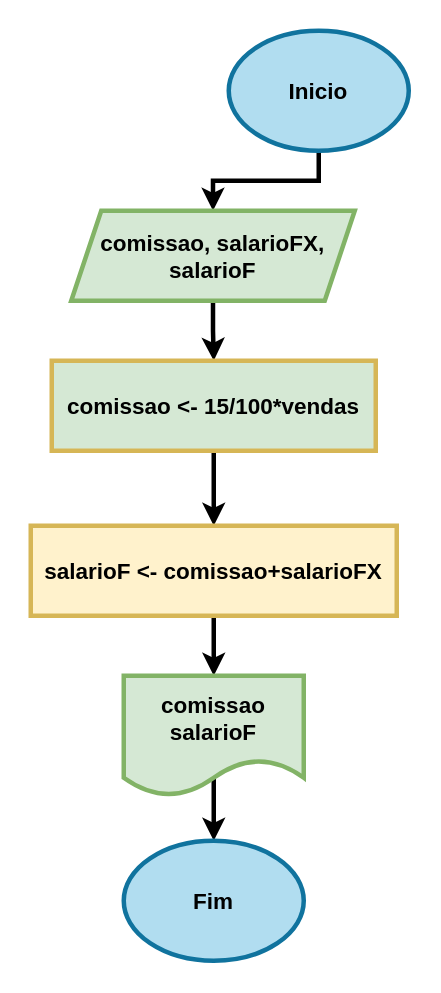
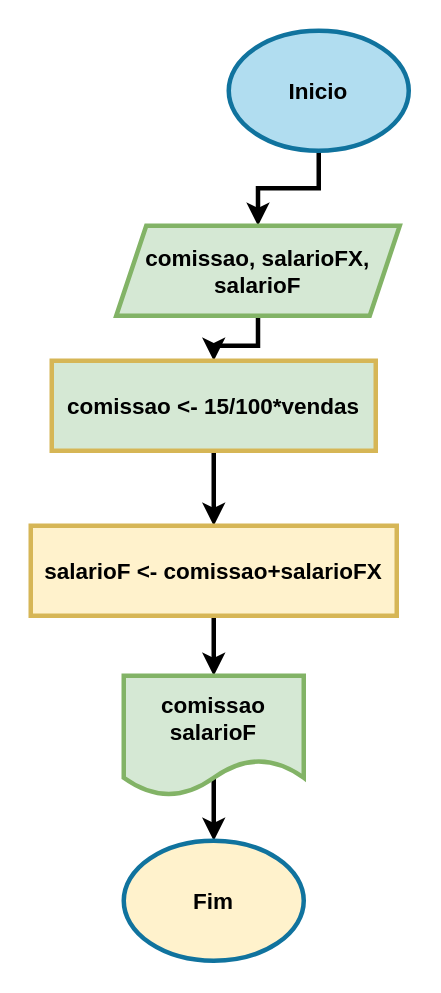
(213, 256) -> (258, 271)
(214, 901) -> (214, 901)
